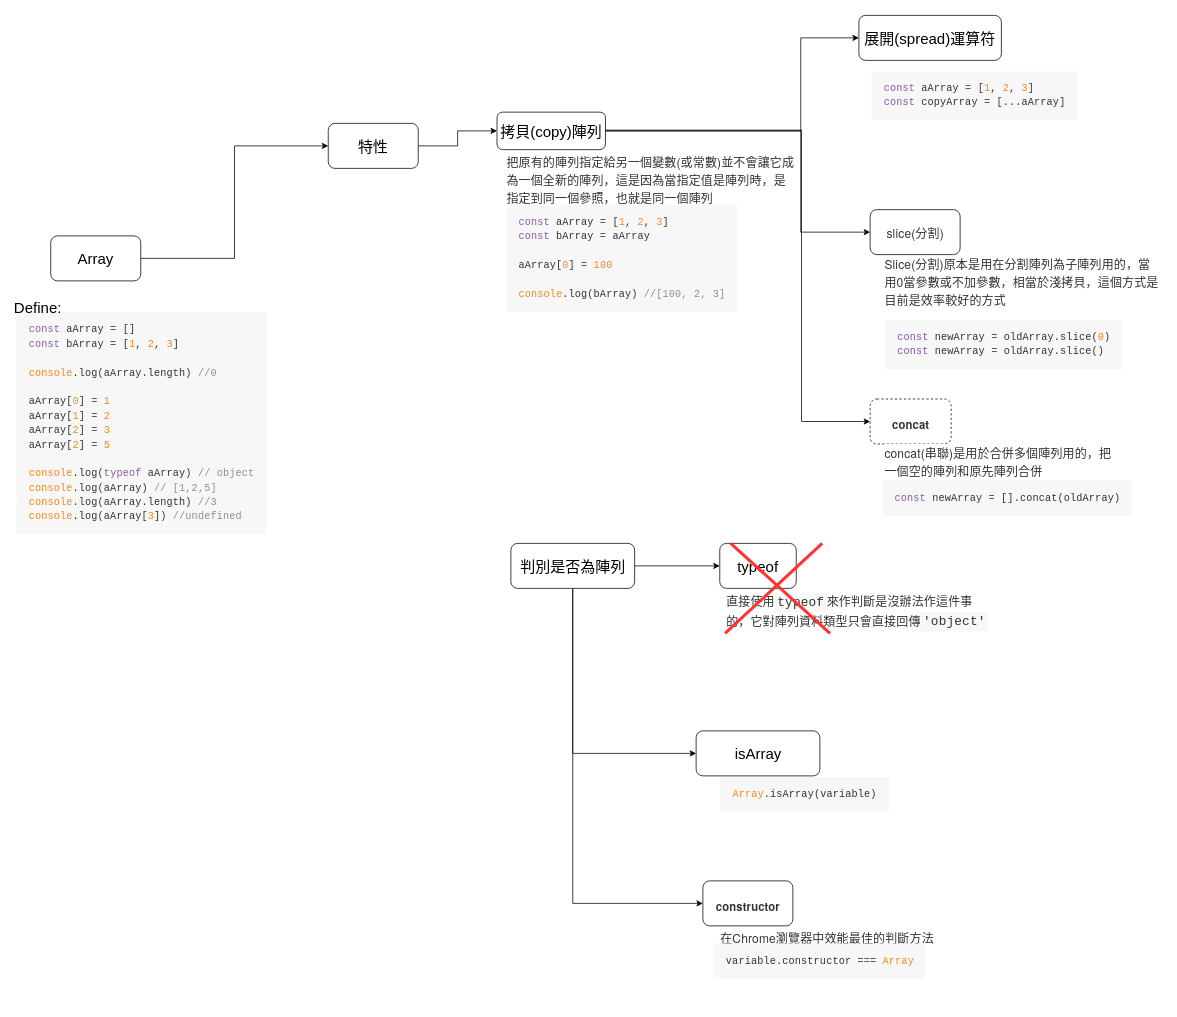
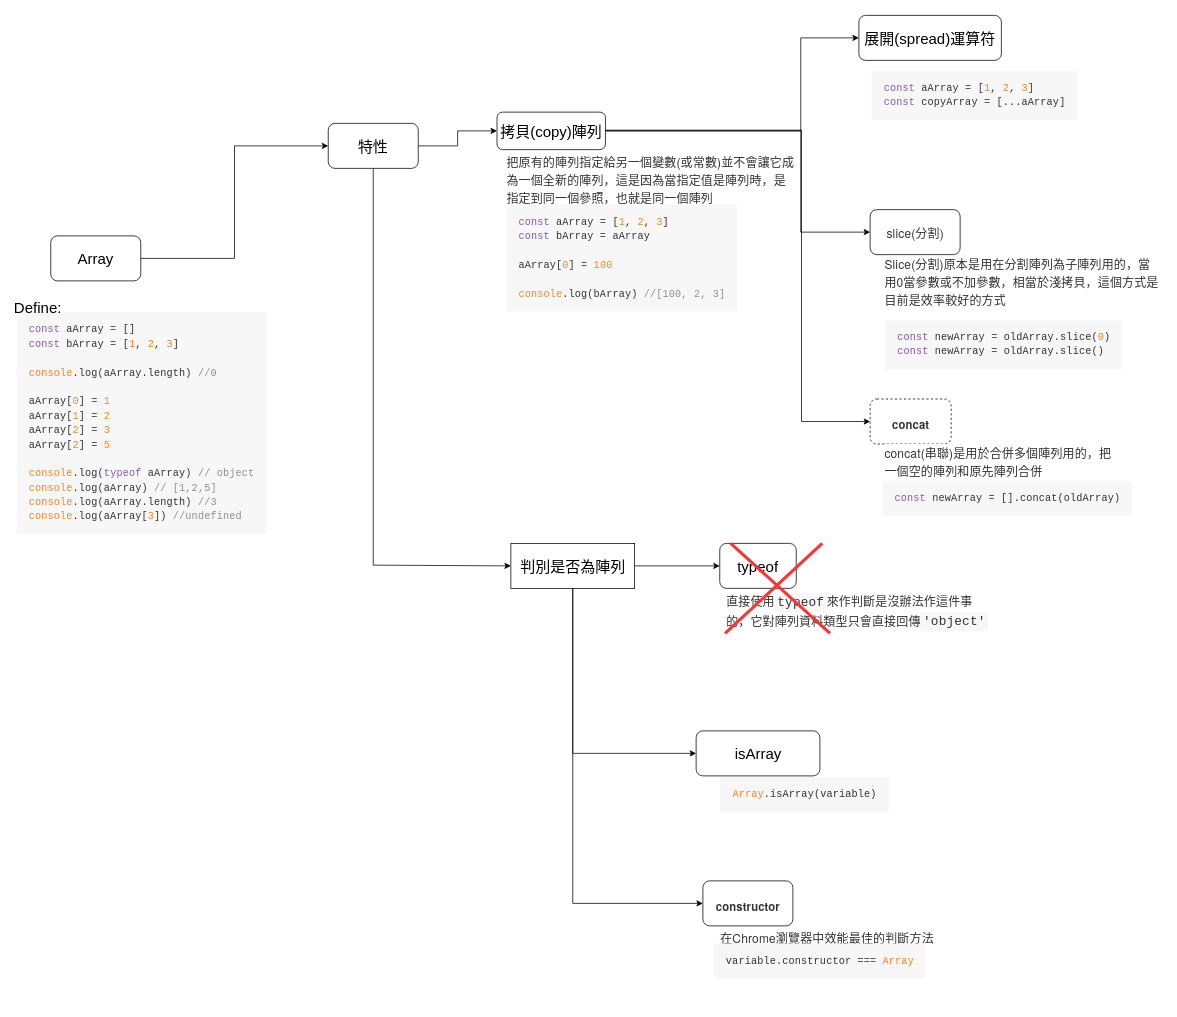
none -> (373, 433)
(573, 566) -> (573, 566)
